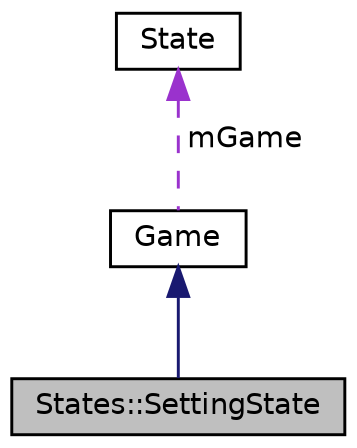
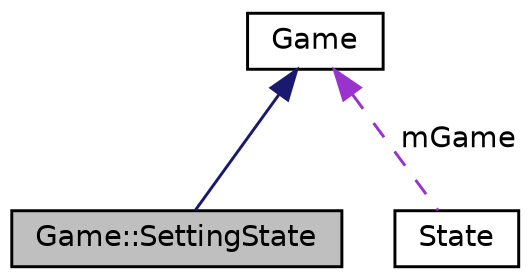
(178, 155) -> (395, 152)
(178, 407) -> (177, 239)
